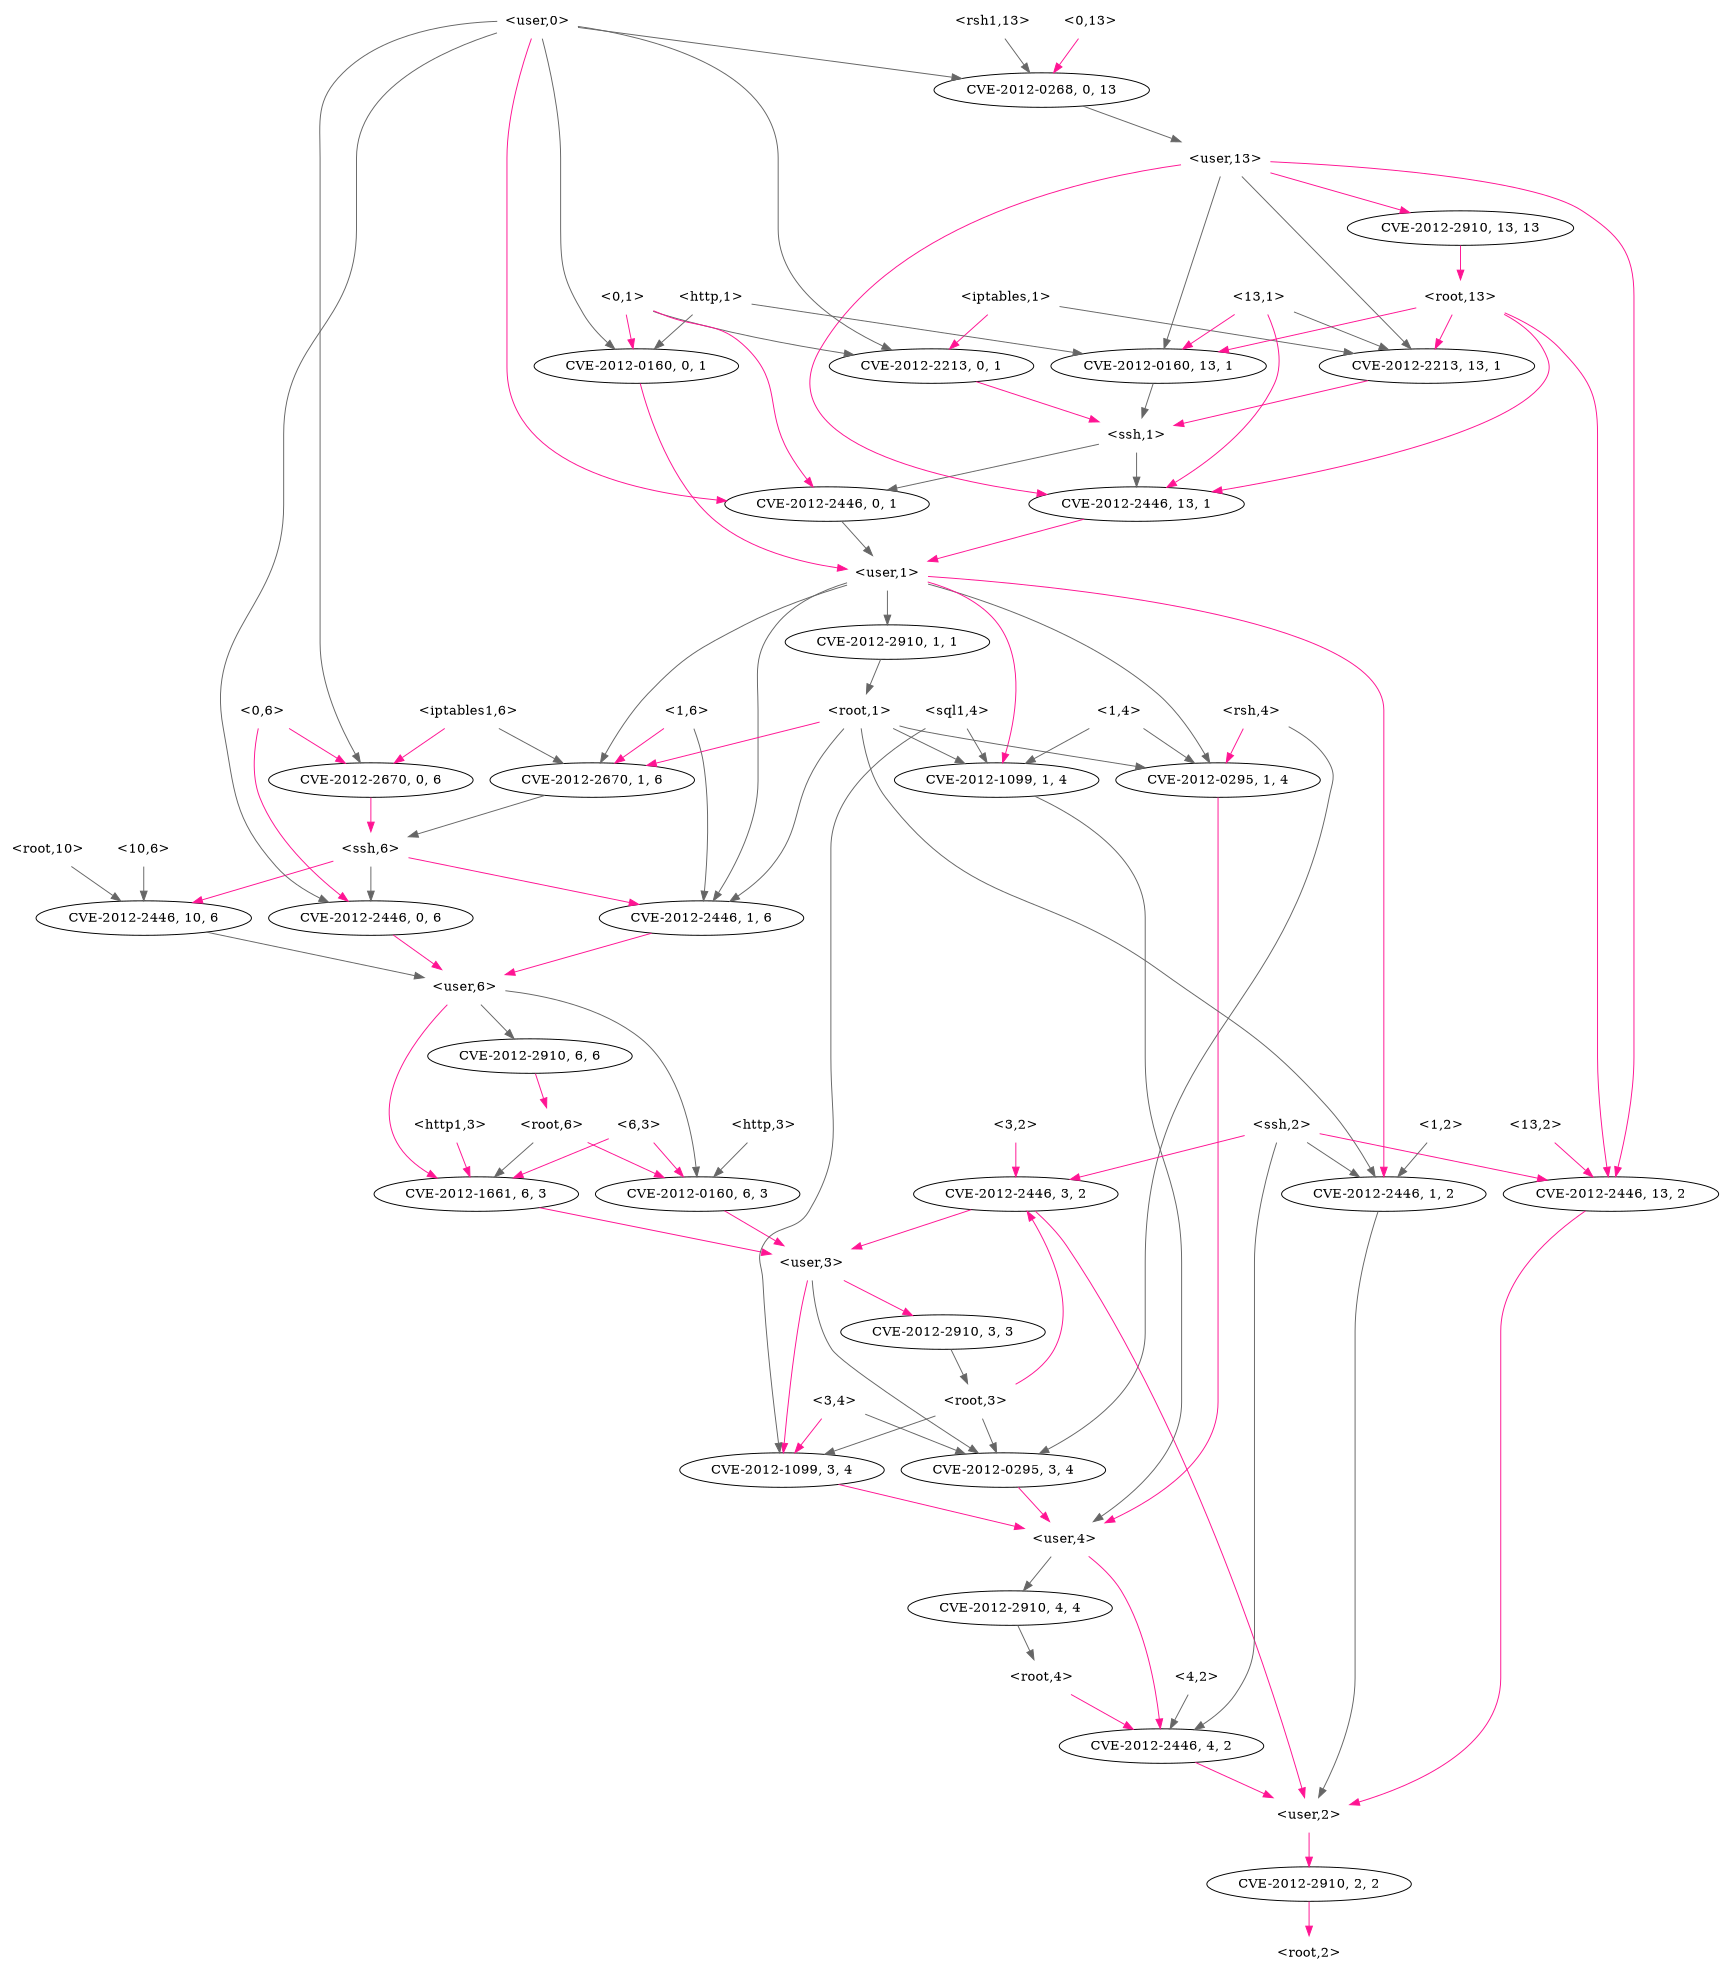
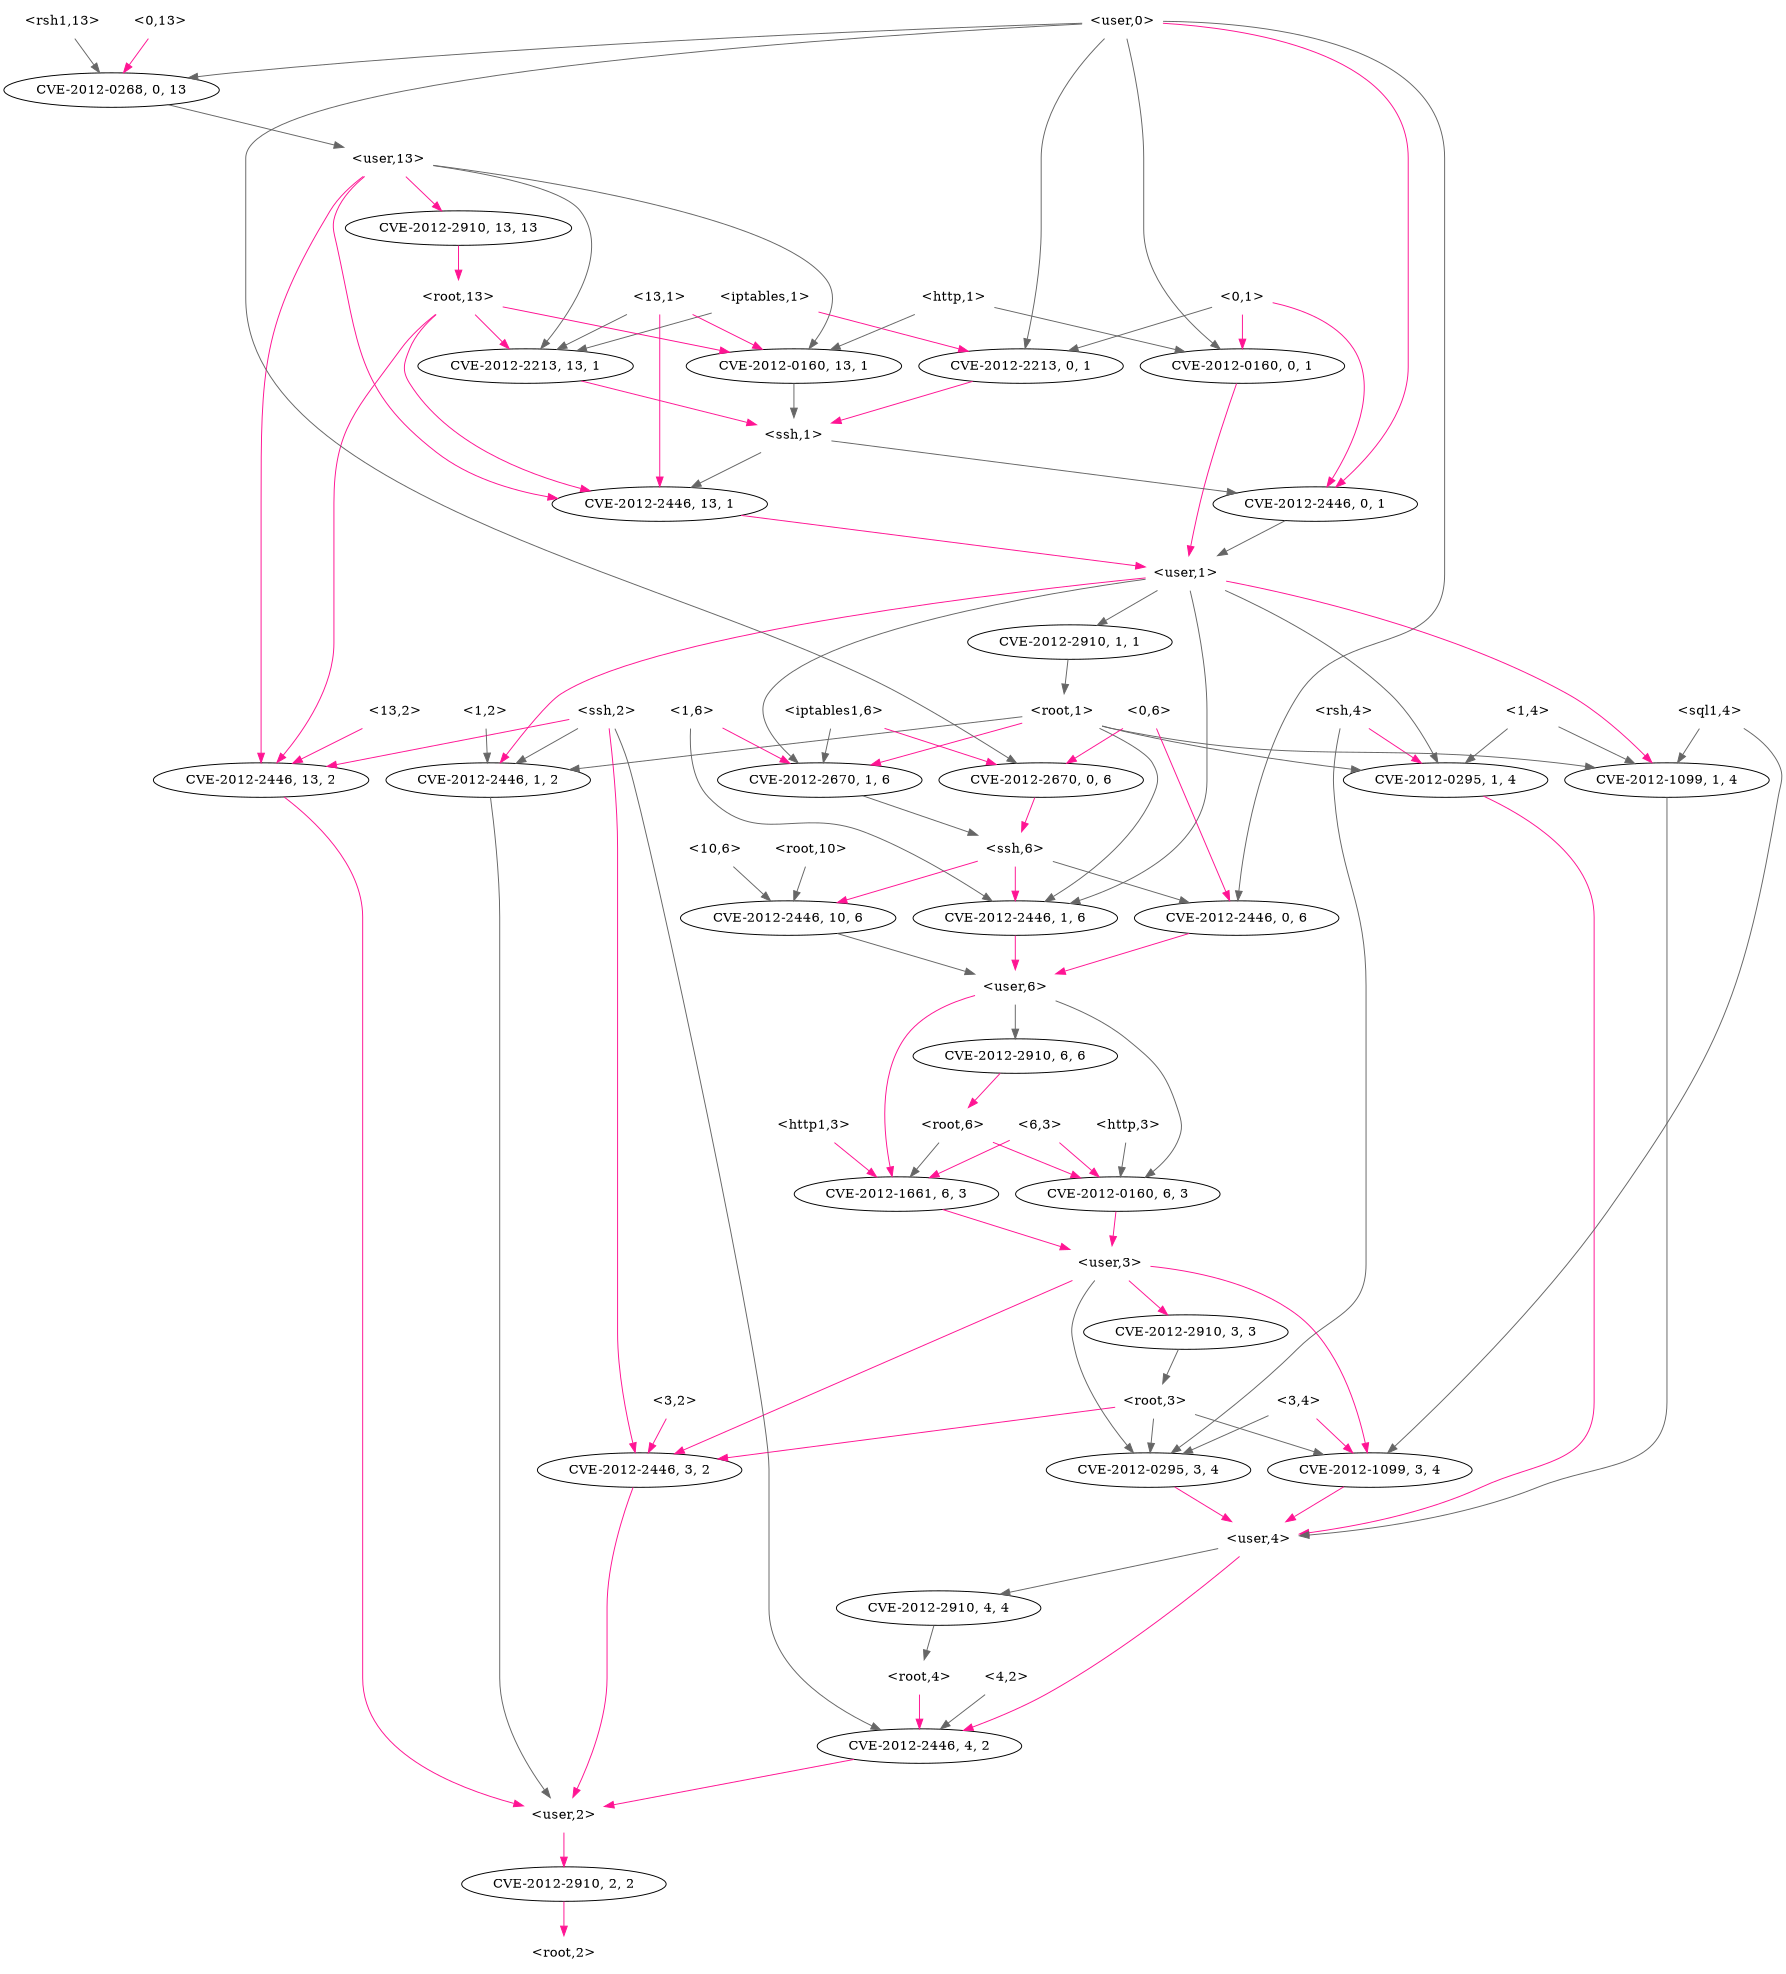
(916, 1228) -> (878, 1365)
